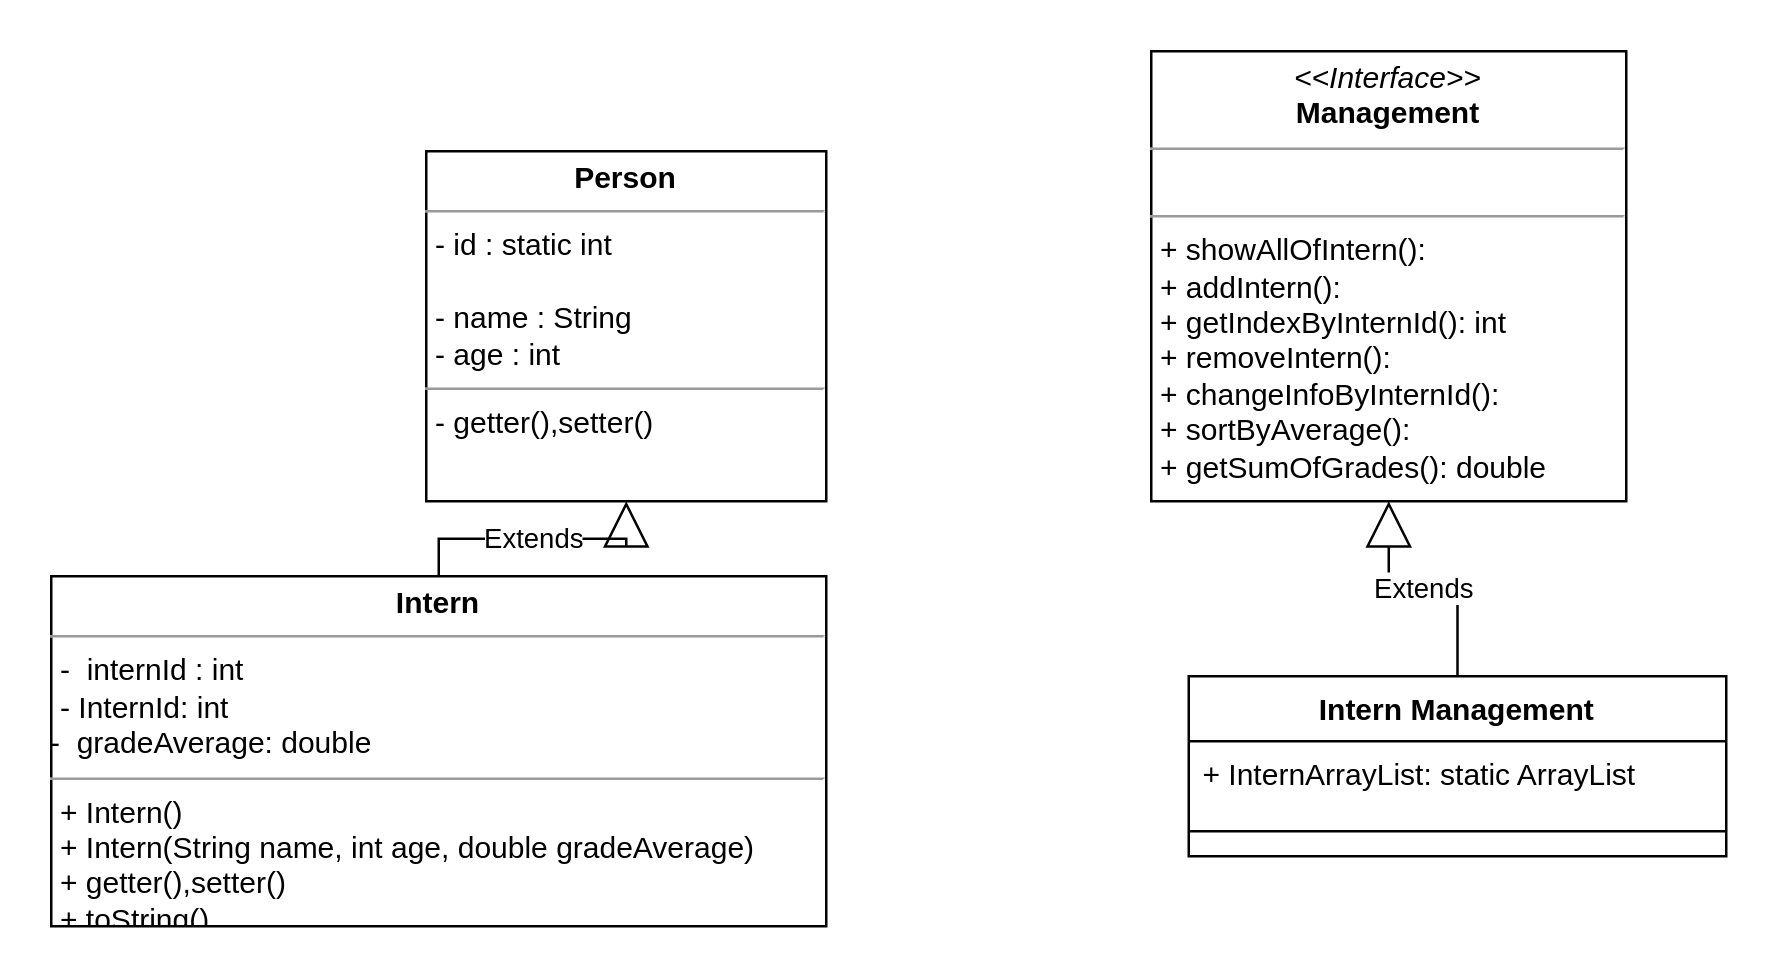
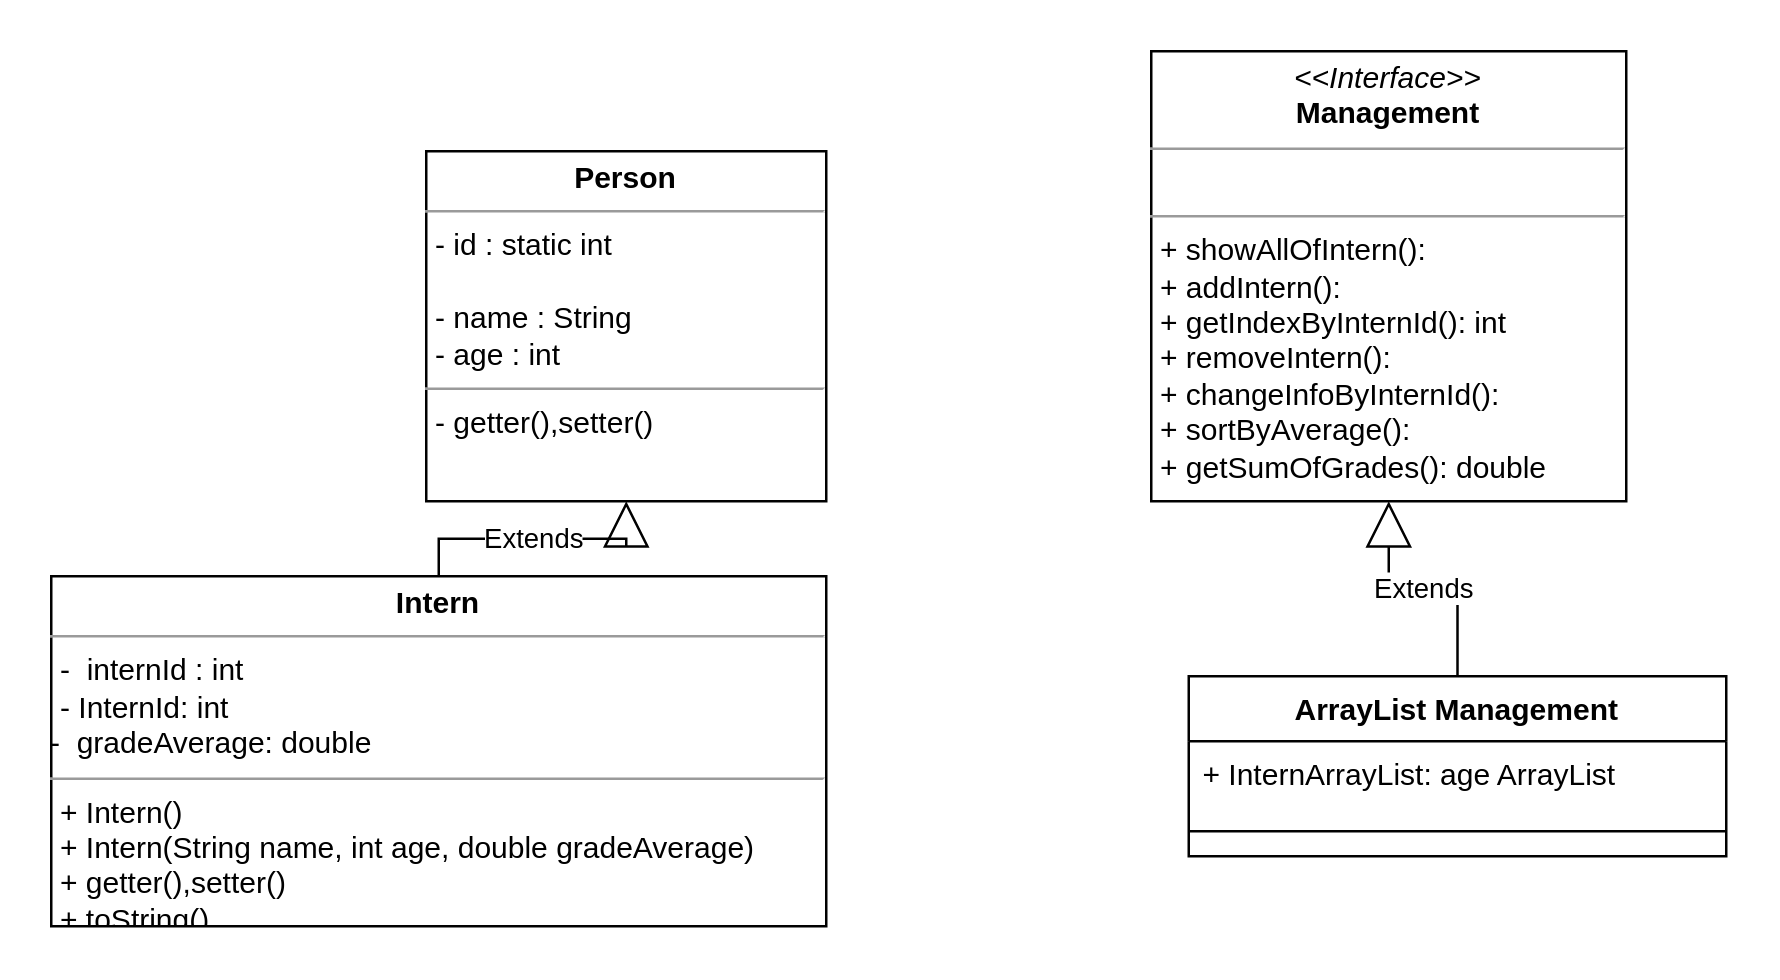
(1456, 710) -> (1456, 710)
(1469, 775) -> (1448, 775)
